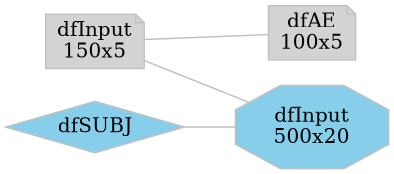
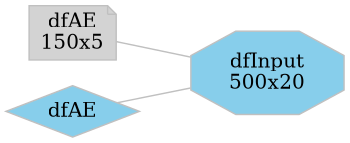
(312, 33) -> none
(95, 41) -> (73, 33)
(95, 127) -> (73, 111)
